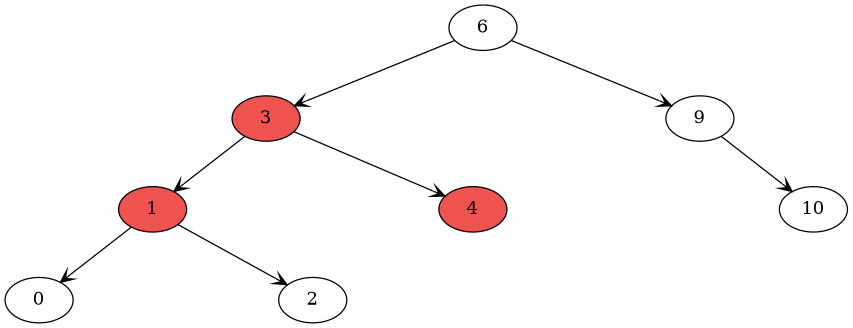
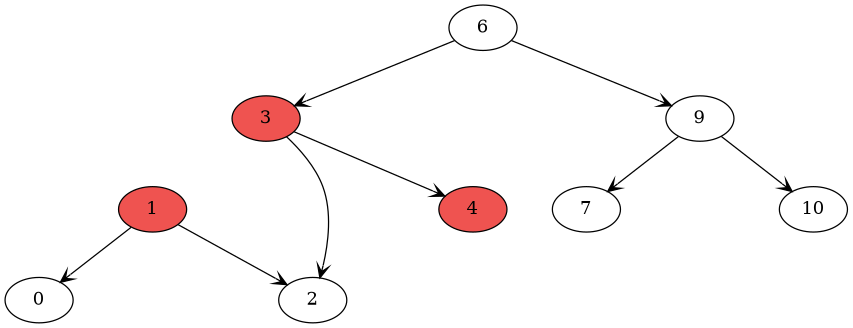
(214, 160) -> (325, 195)
none -> (586, 209)
